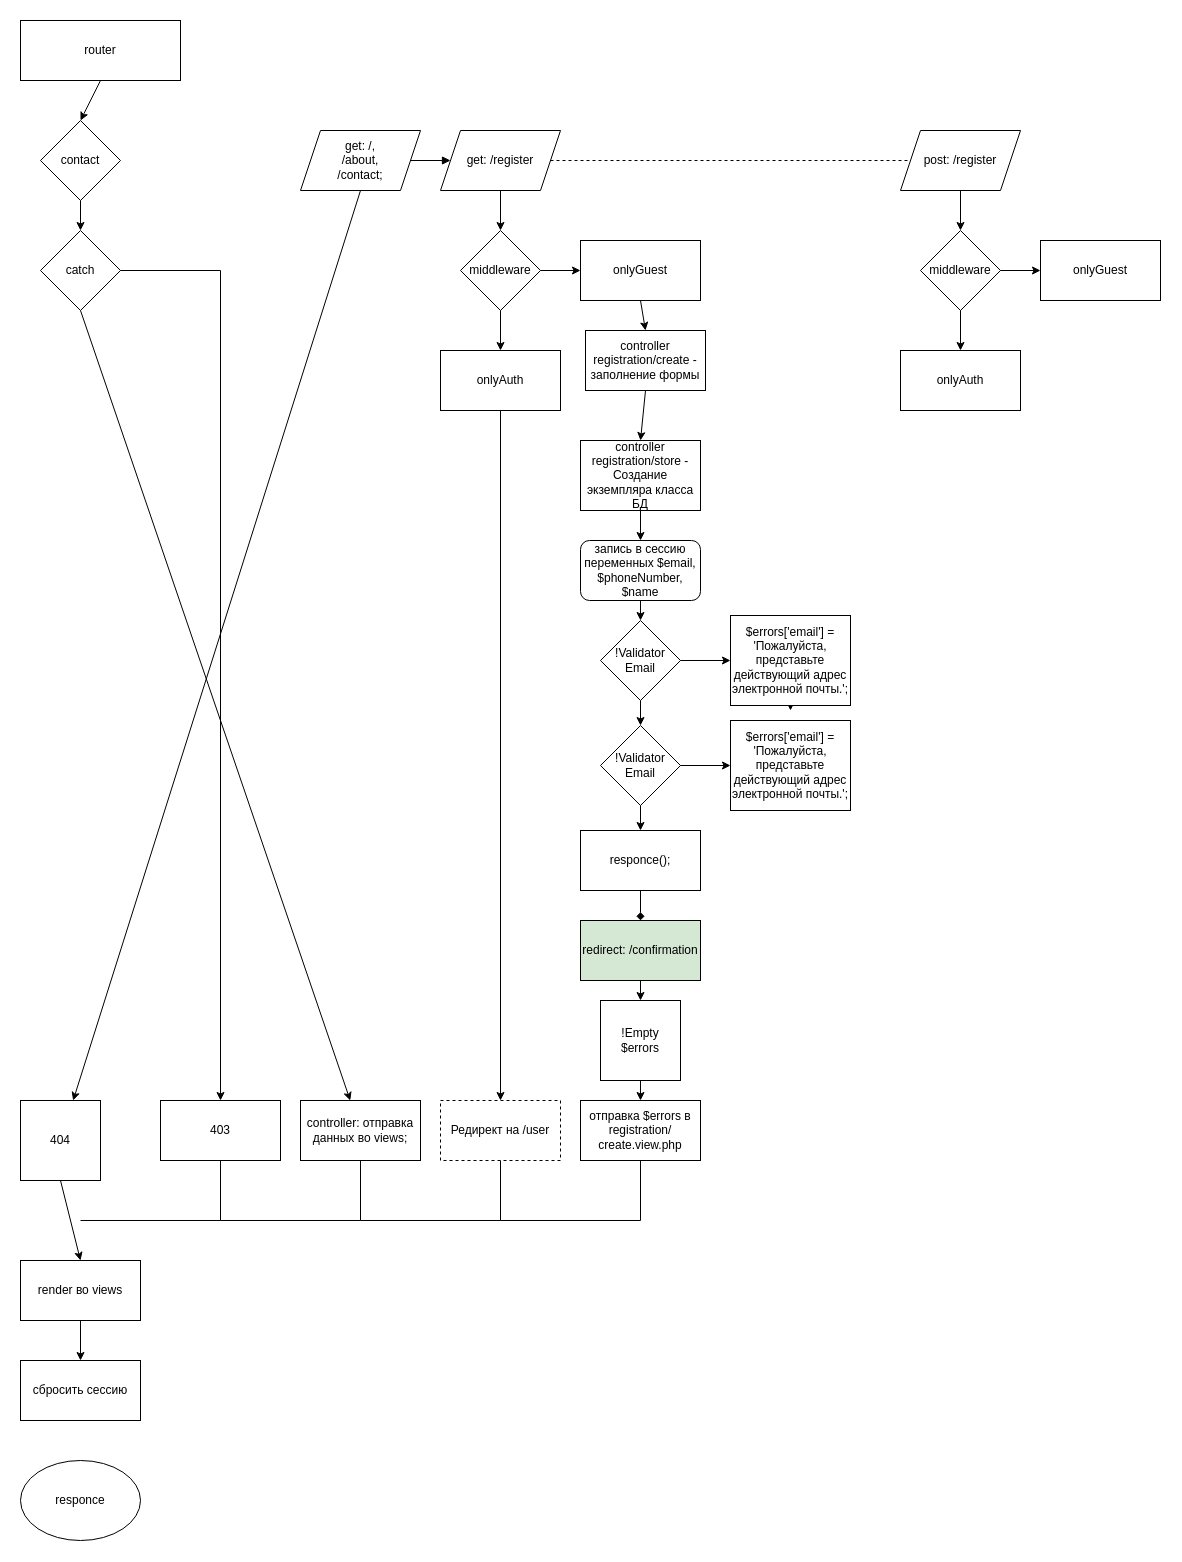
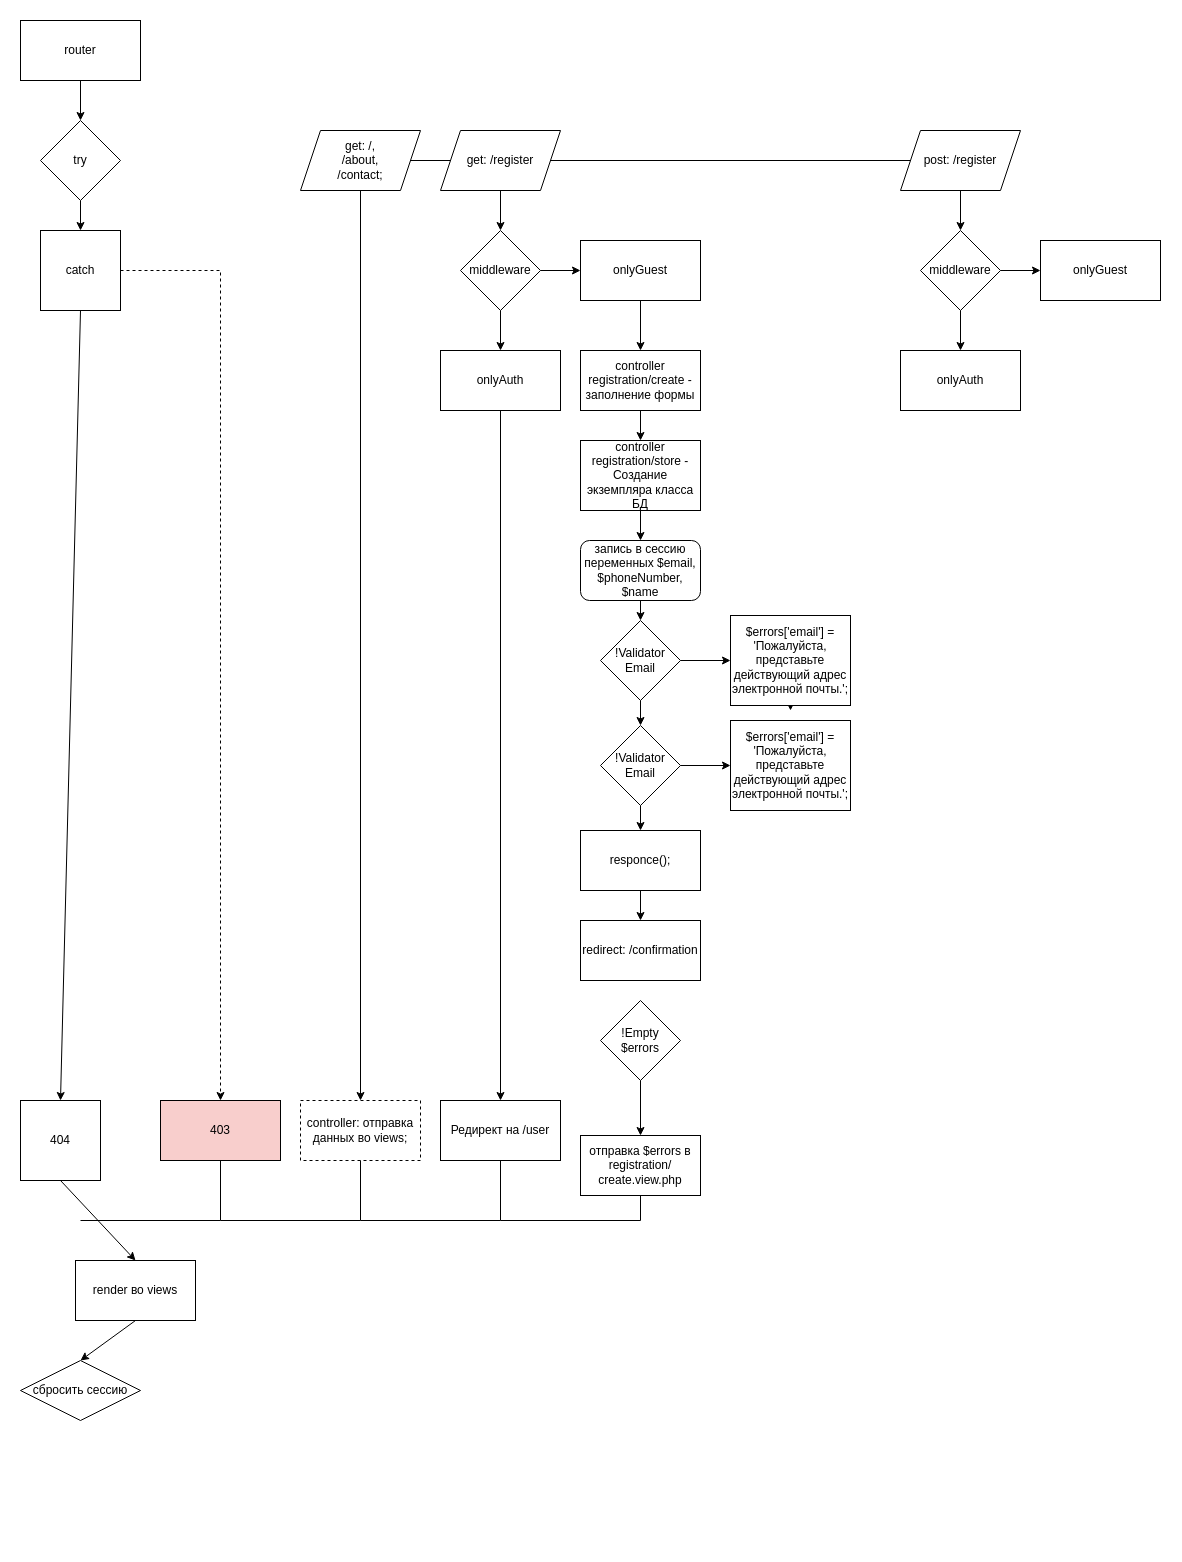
(101, 51) -> (81, 51)
(81, 161) -> (81, 161)
(441, 161) -> (444, 161)
(731, 161) -> (731, 161)
(81, 271) -> (81, 271)
(646, 361) -> (641, 381)
(221, 400) -> (221, 400)
(149, 512) -> (71, 702)
(147, 867) -> (361, 642)
(641, 912) -> (641, 912)
(641, 951) -> (641, 951)
(641, 987) -> none
(641, 1041) -> (641, 1041)
(221, 1131) -> (221, 1131)
(361, 1131) -> (361, 1131)
(501, 1131) -> (501, 1131)
(641, 1131) -> (641, 1166)
(81, 1291) -> (136, 1291)
(81, 1391) -> (81, 1391)
(81, 1501) -> none
